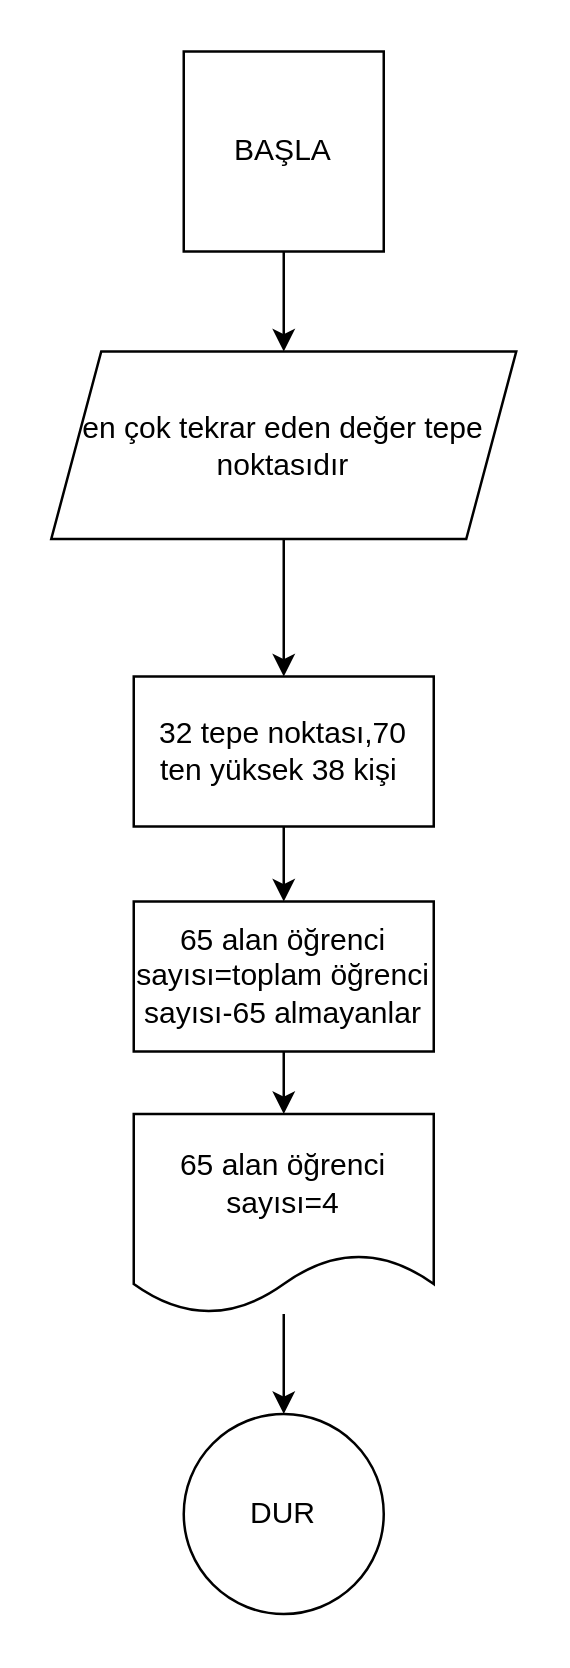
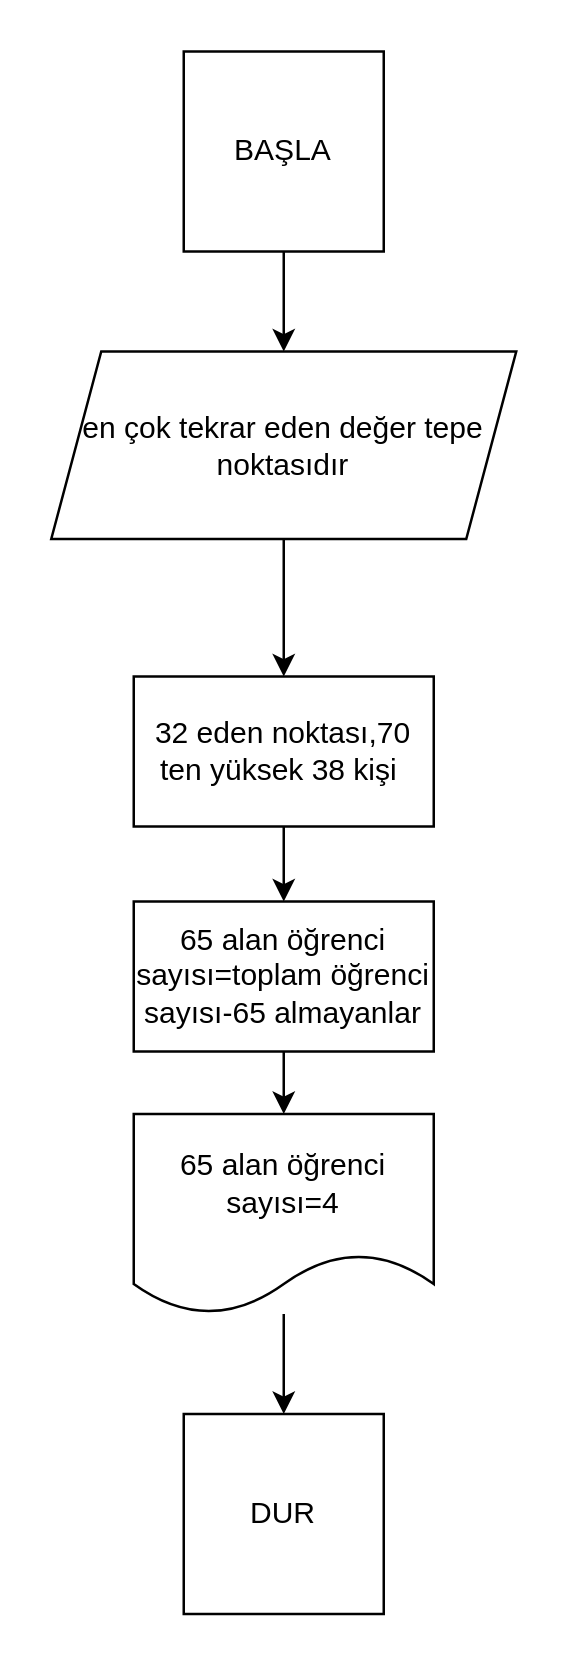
(284, 751) -> (284, 751)
(284, 1514) -> (284, 1514)
